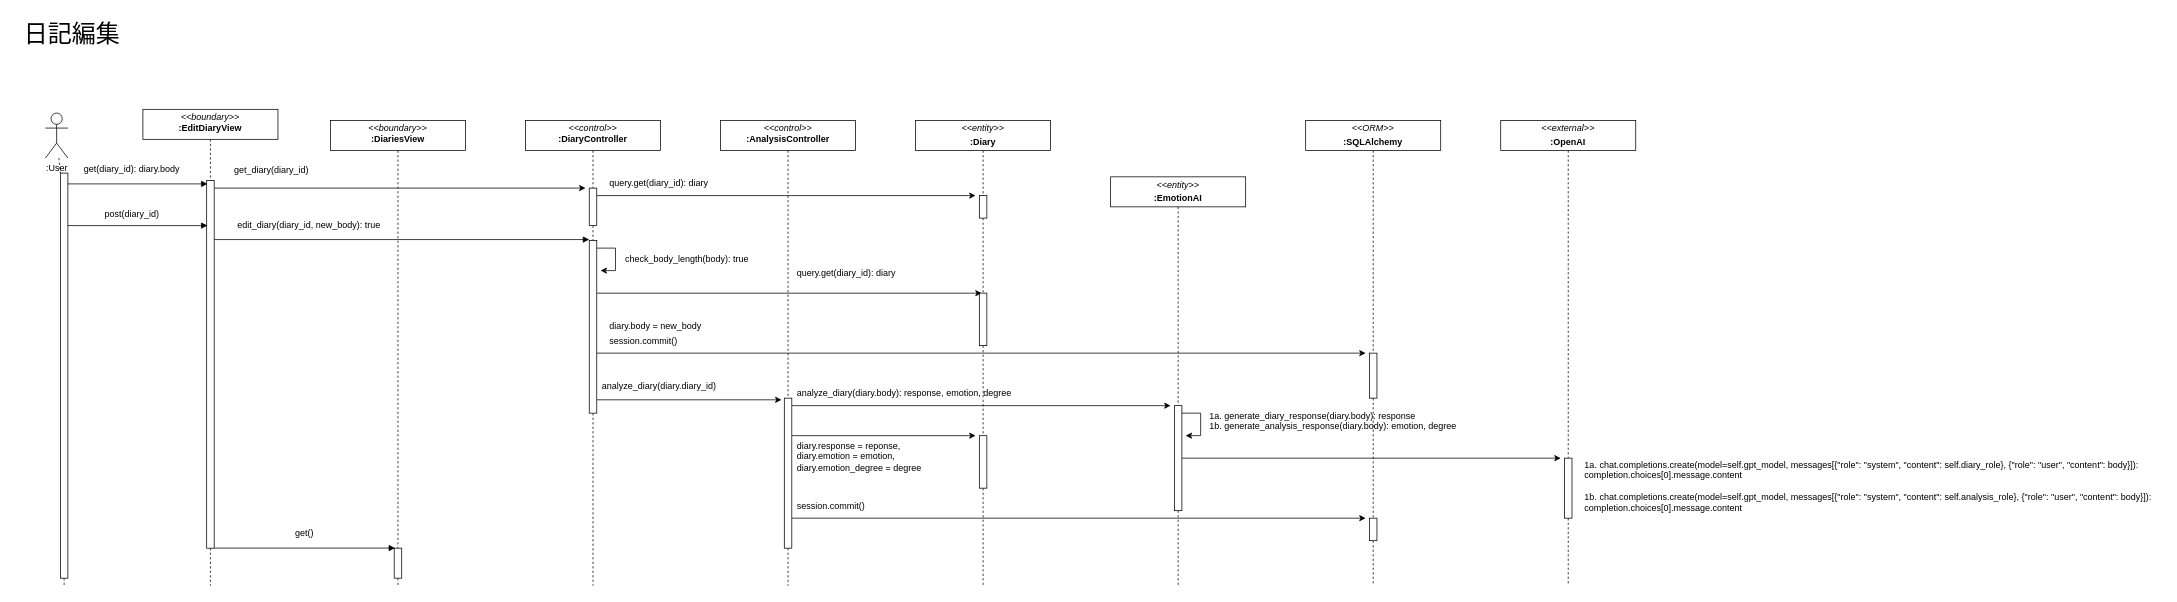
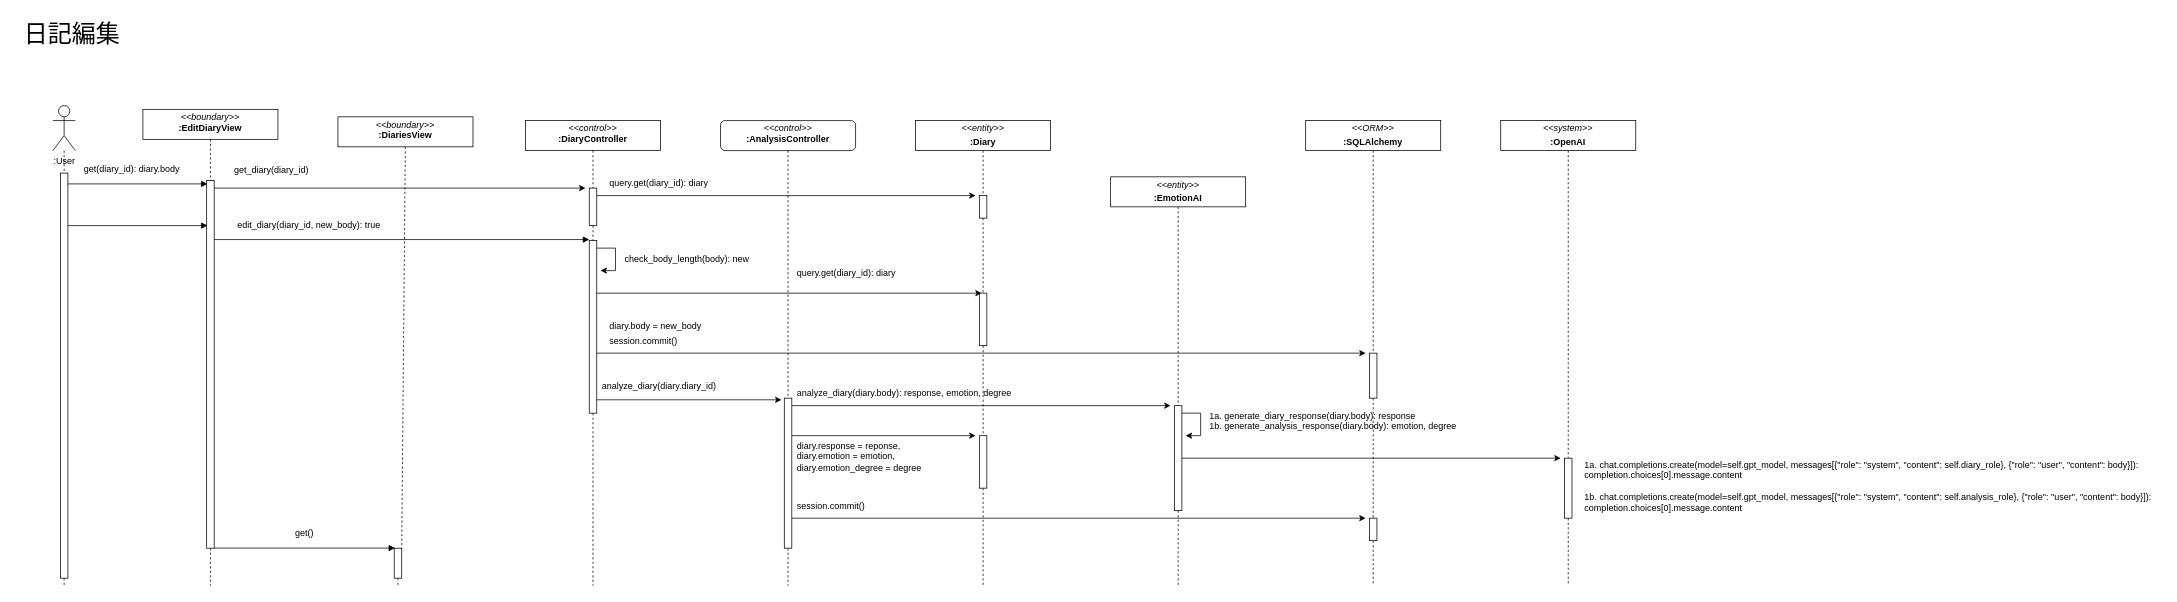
(1529, 131) -> (1526, 131)
(57, 135) -> (64, 128)
(398, 135) -> (405, 132)
(788, 135) -> (788, 135)
(132, 214) -> none
(687, 259) -> (687, 259)
